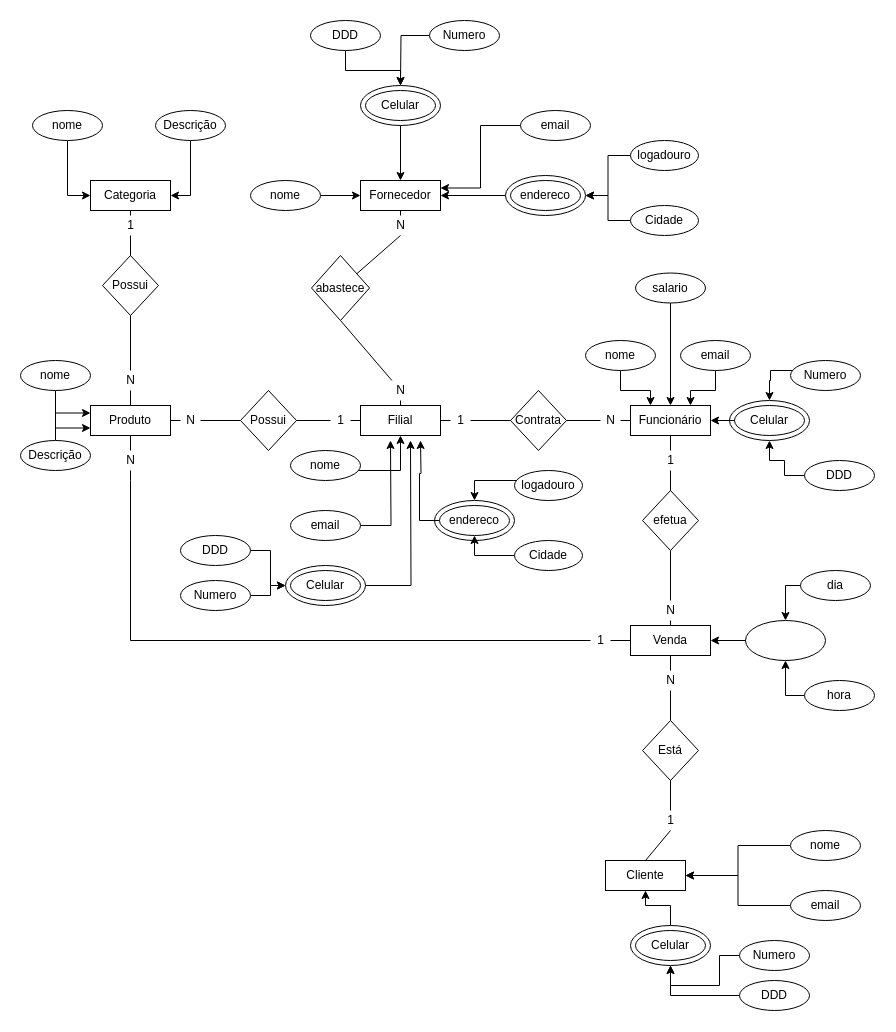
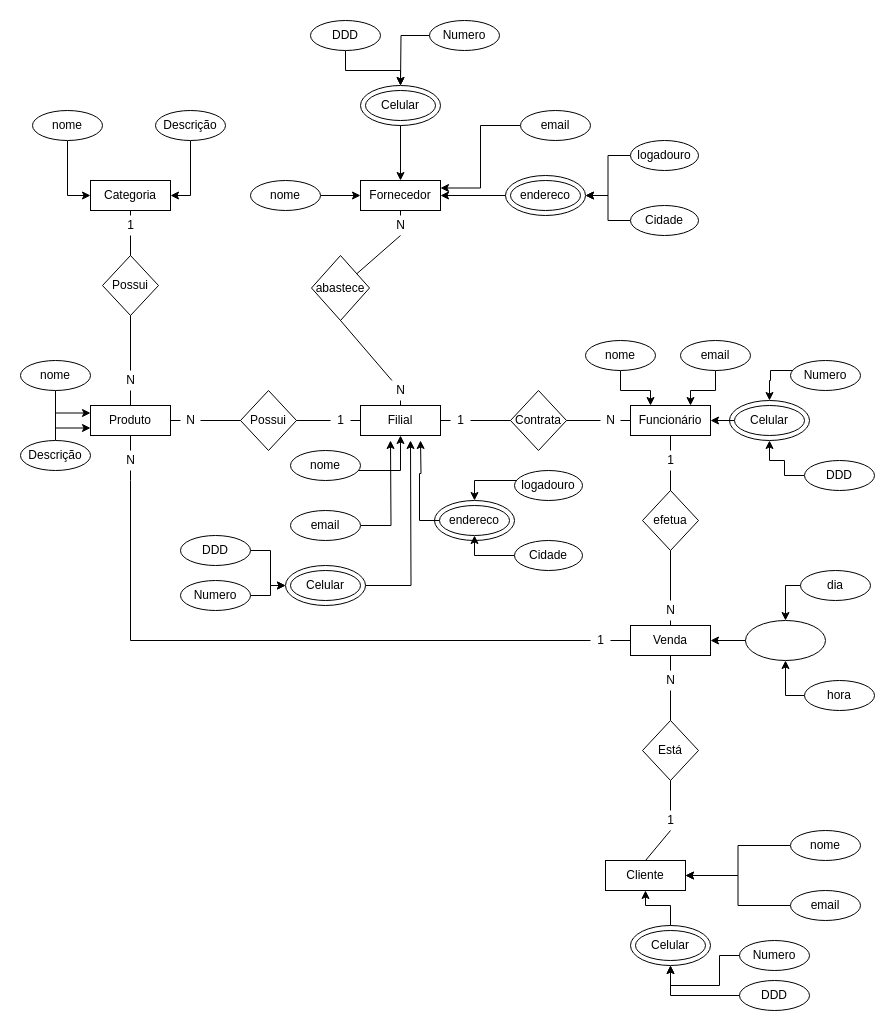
(671, 288) -> none
(671, 351) -> none
